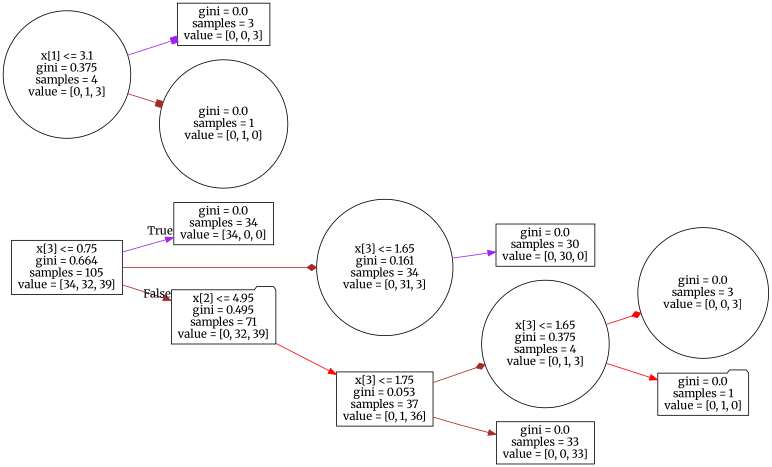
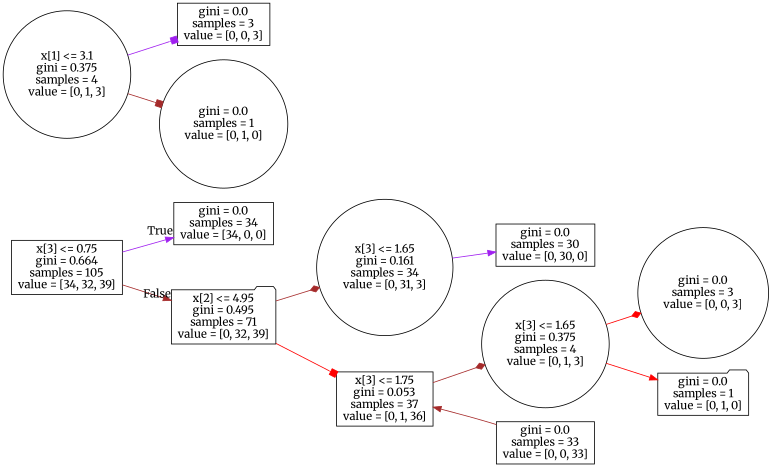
(215, 267) -> (293, 296)
(303, 357) -> (303, 357)
(461, 425) -> (469, 417)
